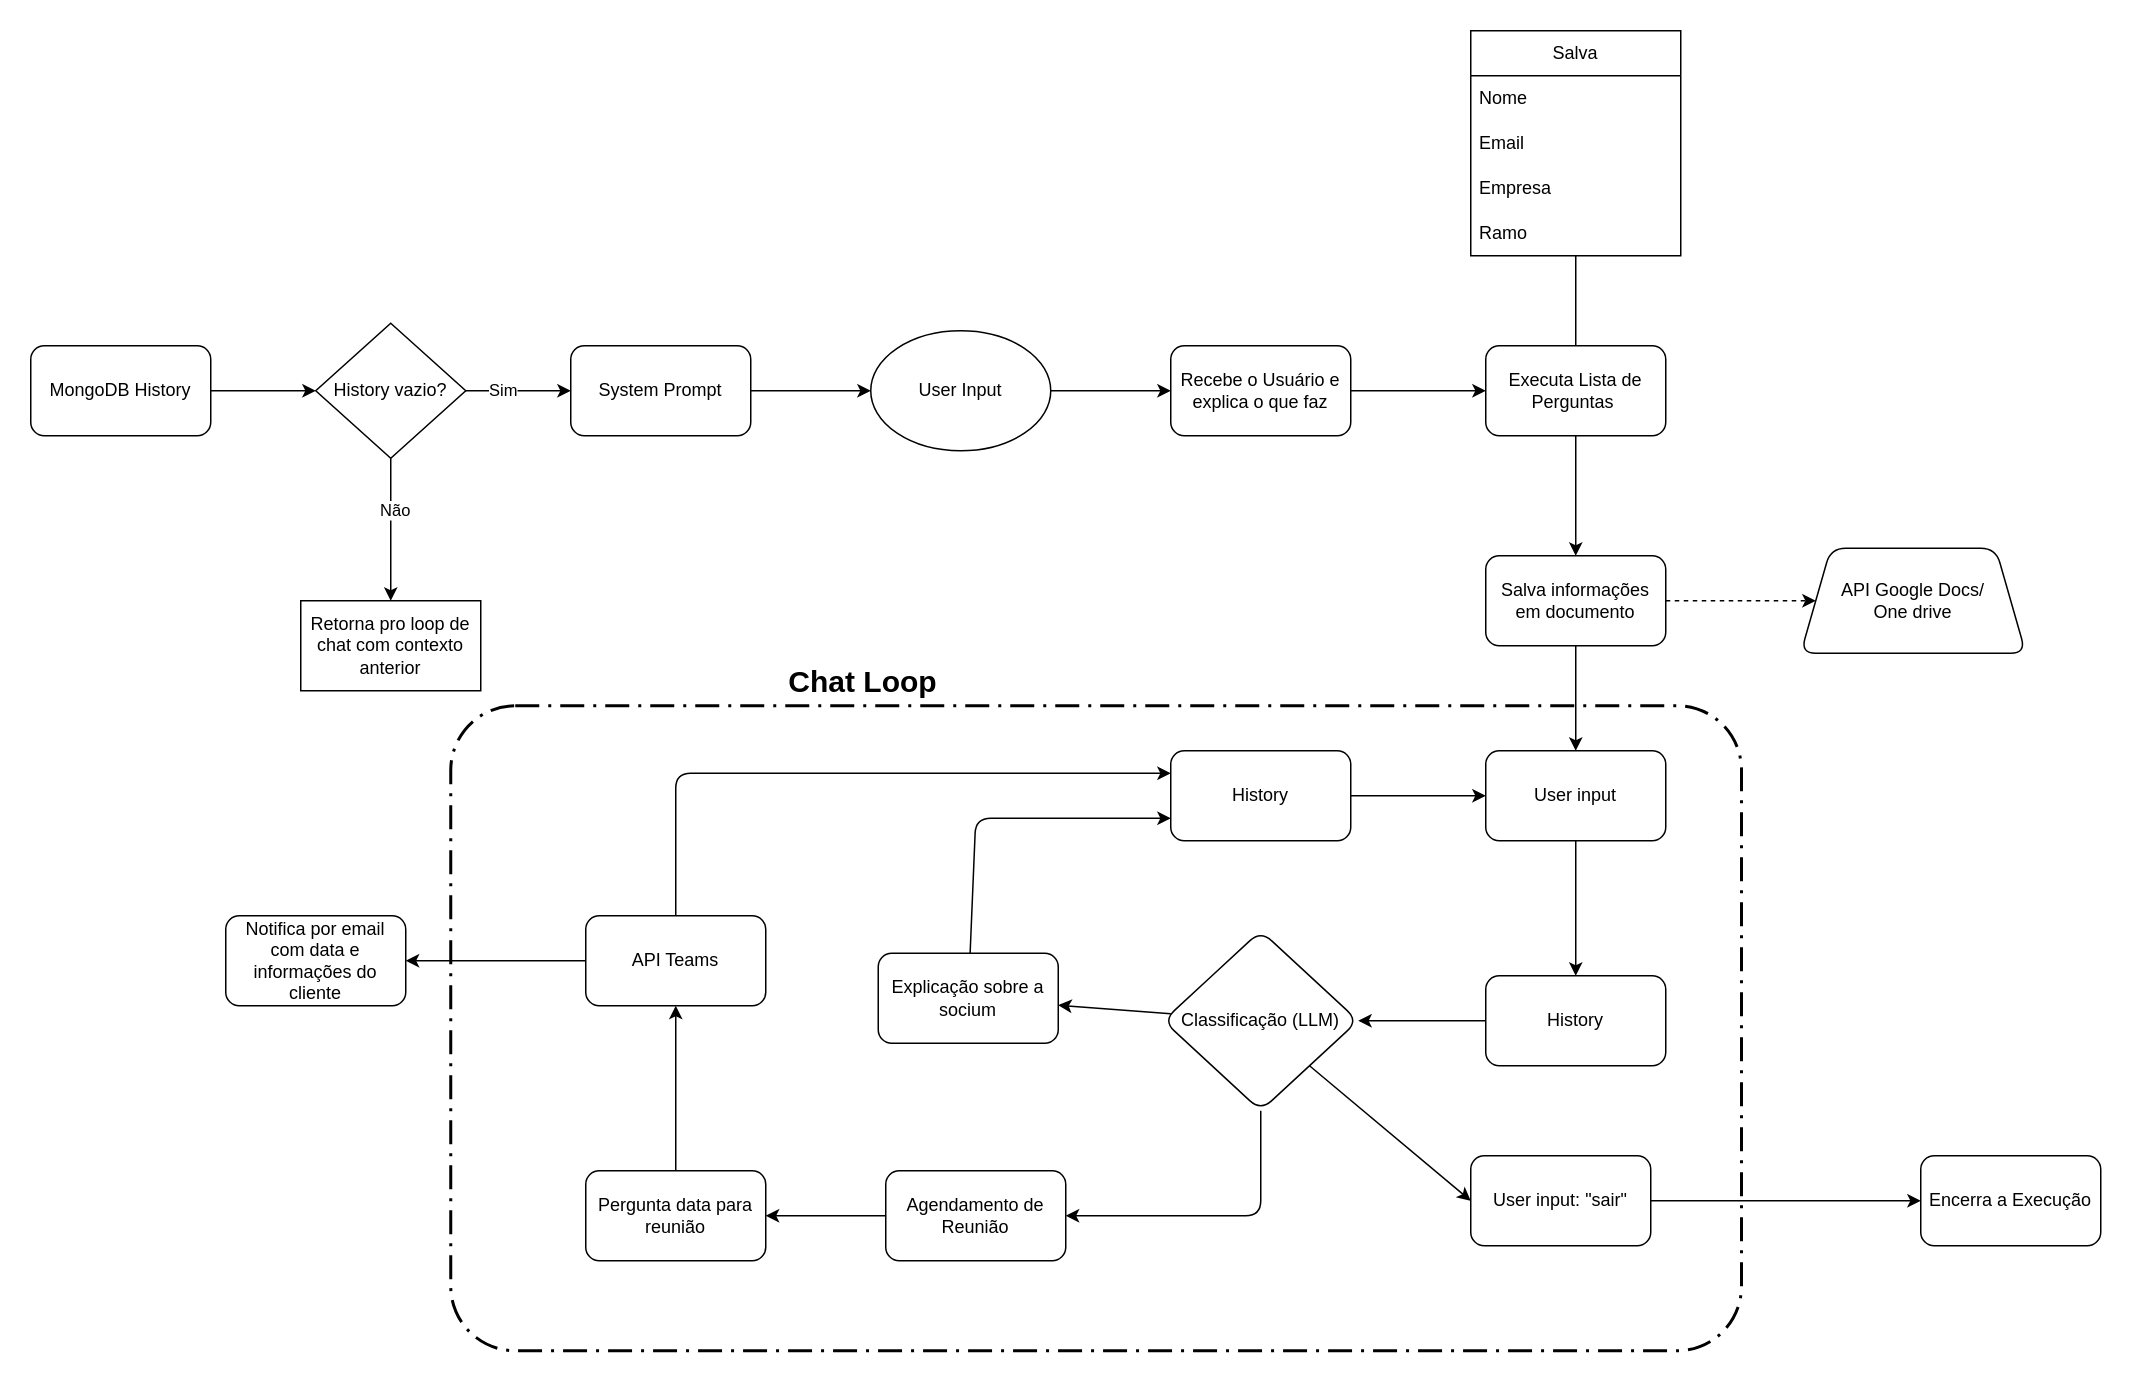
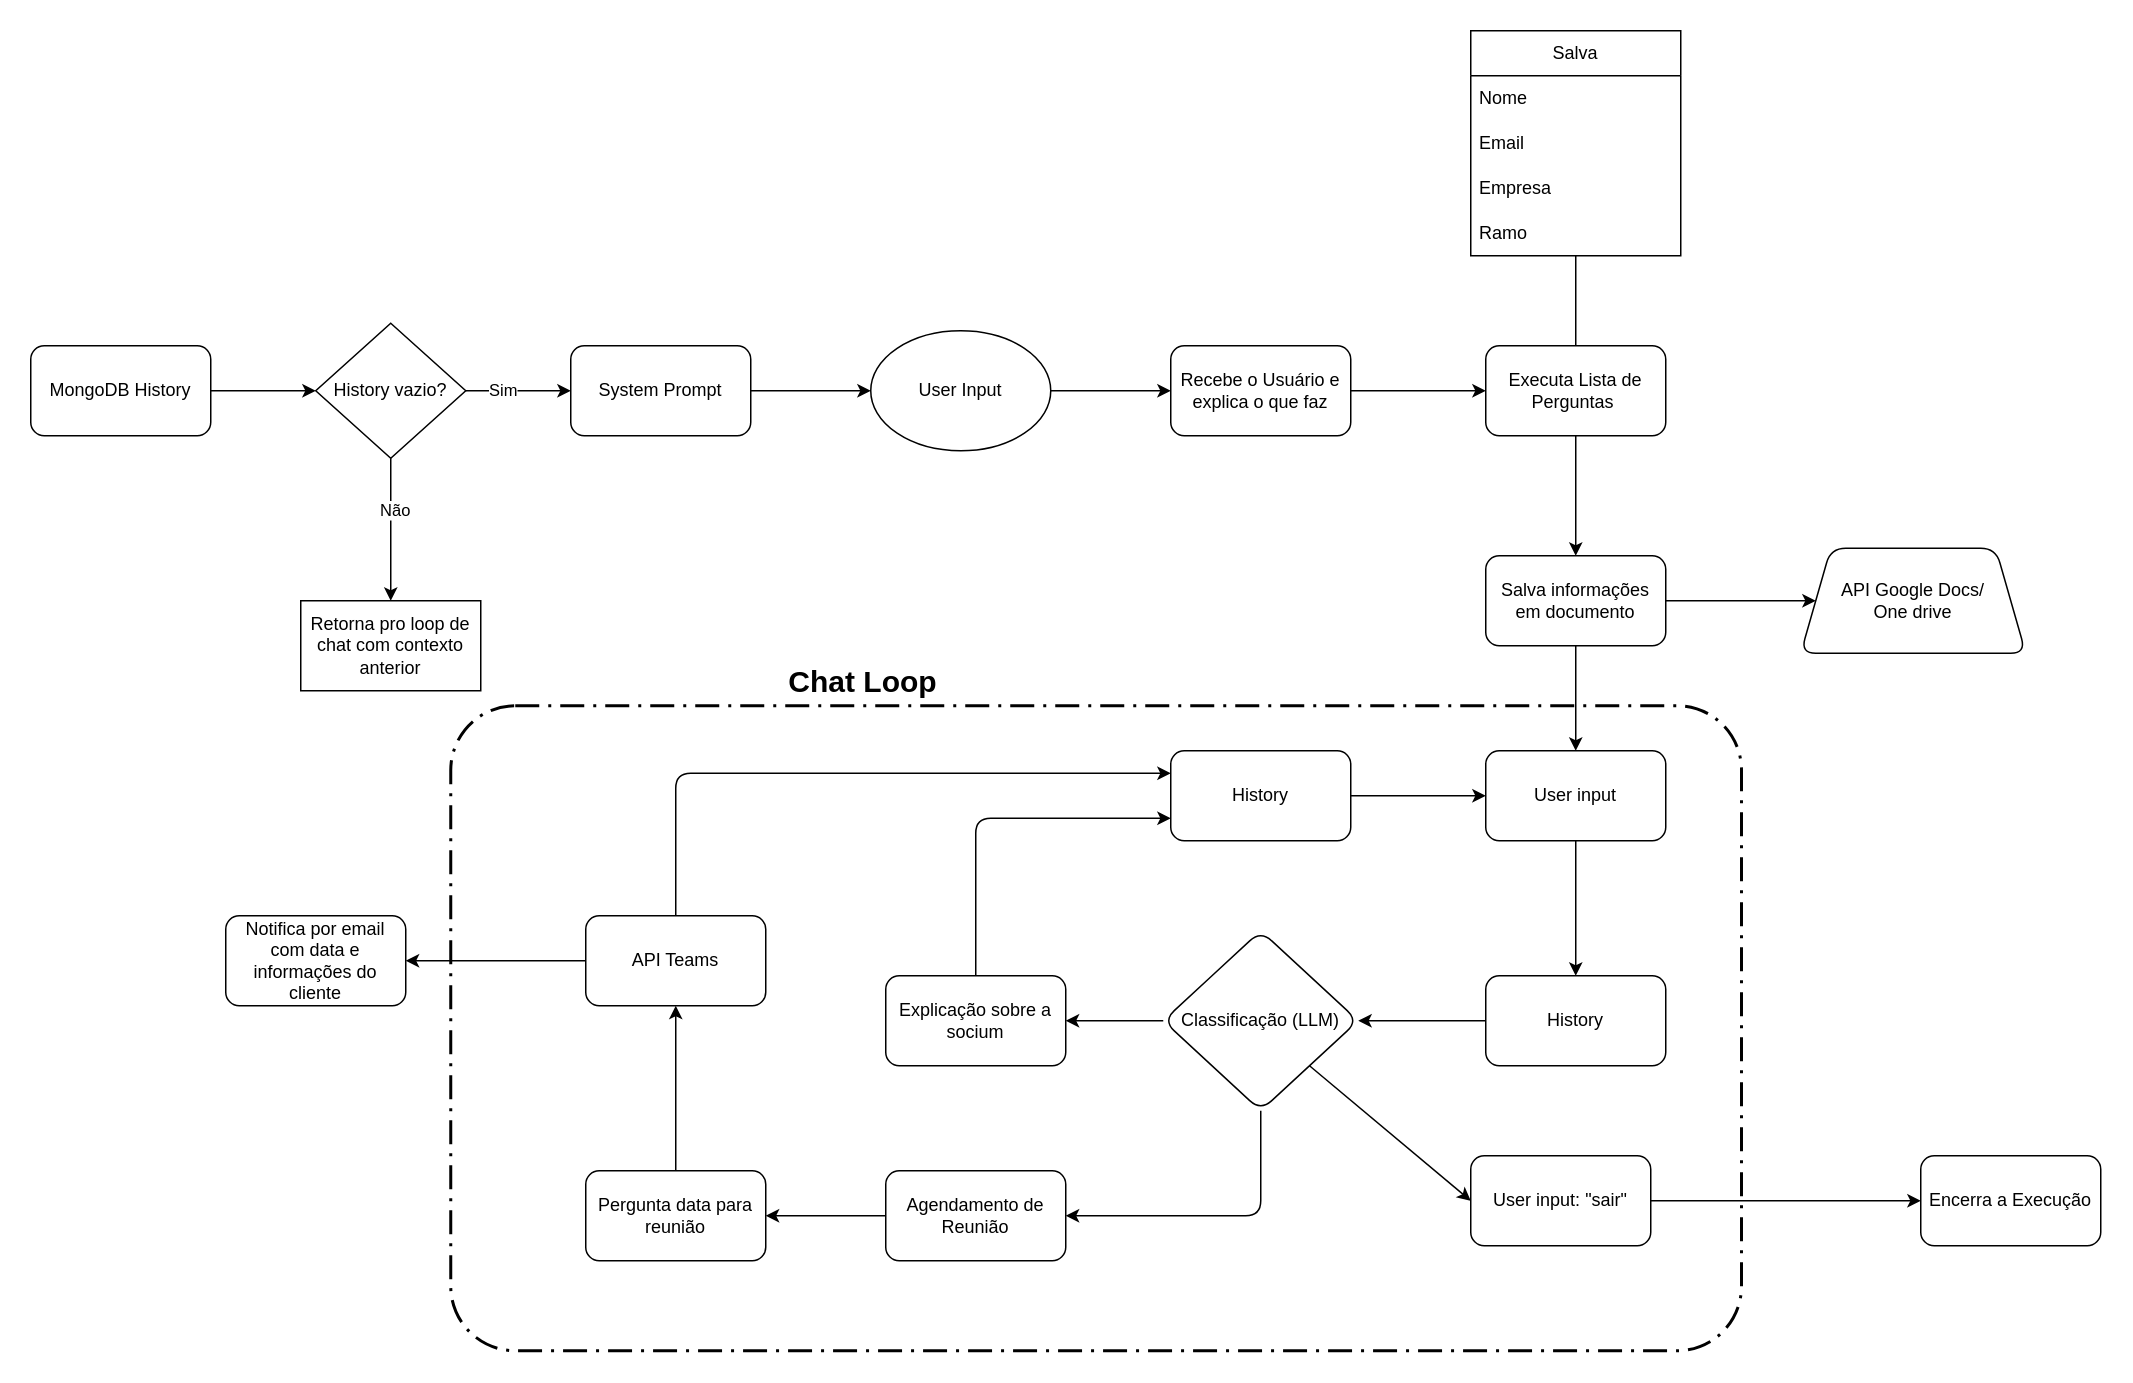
(1735, 601) -> (1735, 601)
(968, 998) -> (976, 1021)
